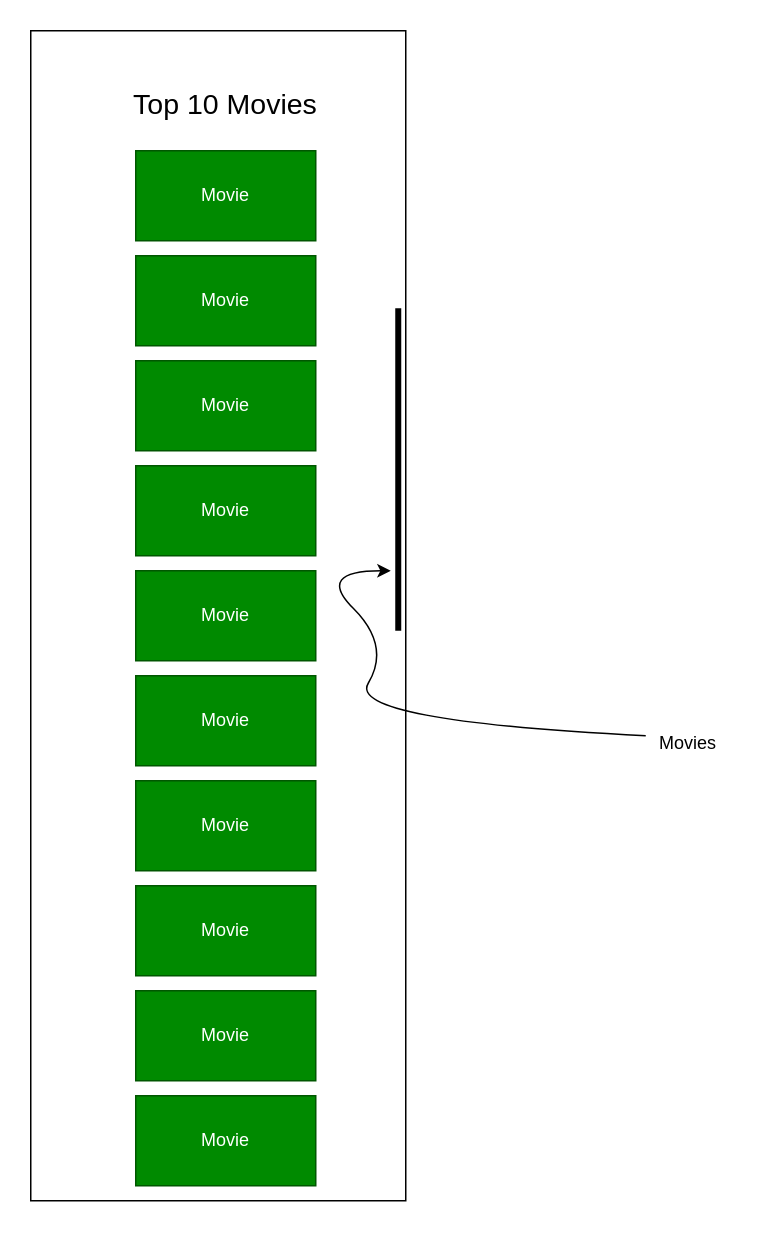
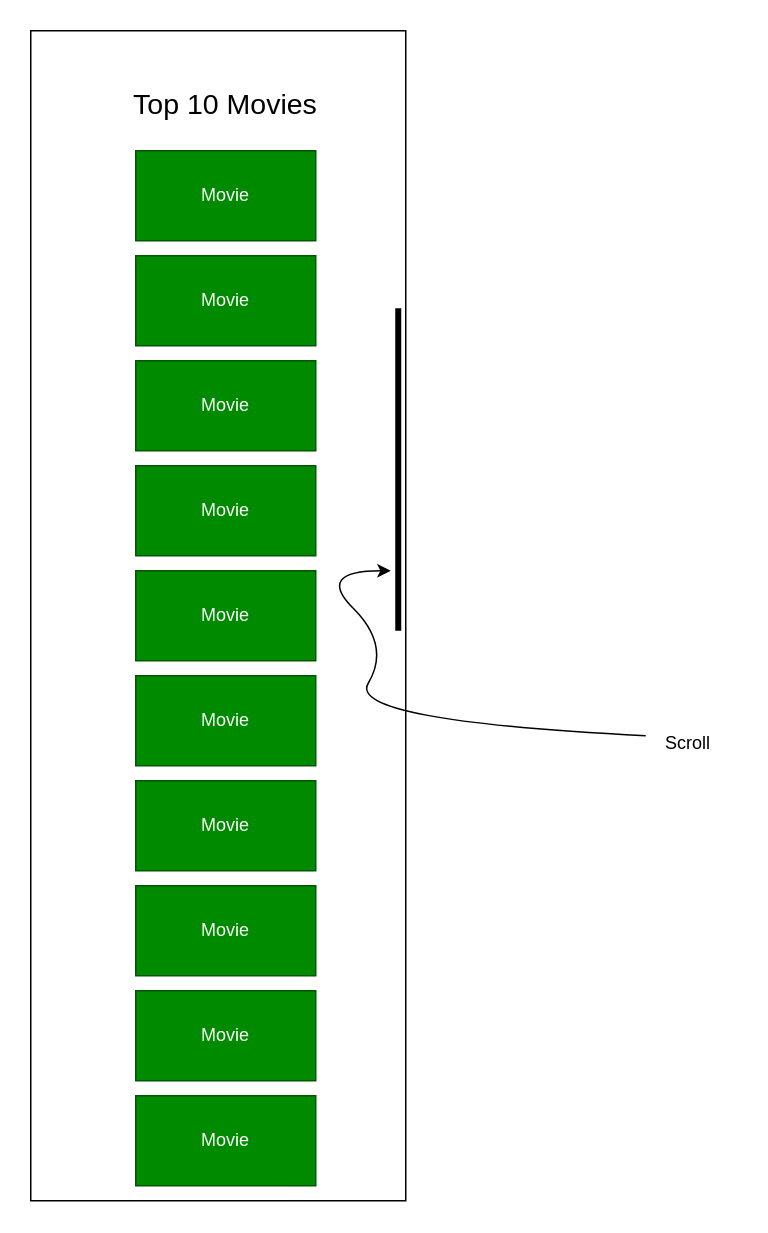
(691, 743) -> (691, 743)
